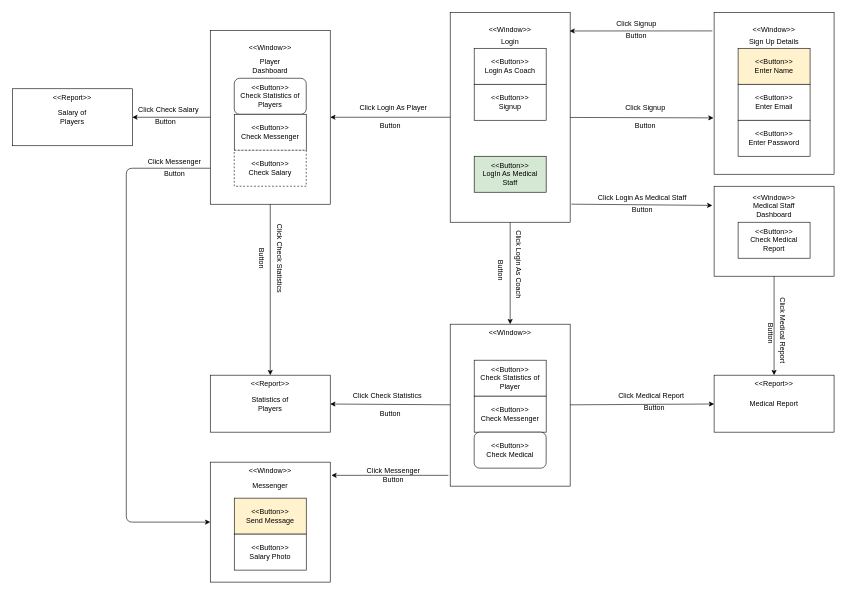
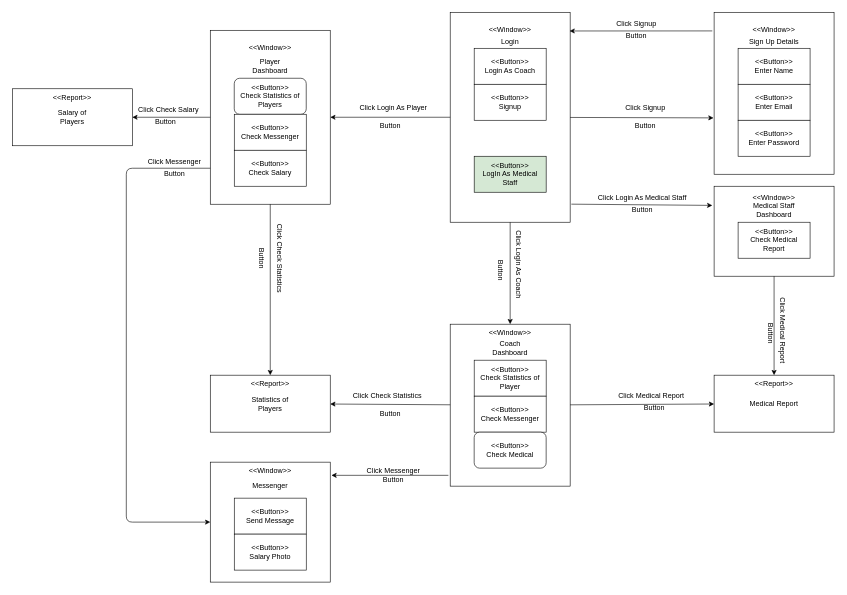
(774, 66) -> (774, 66)
(270, 168) -> (270, 168)
none -> (510, 348)
(270, 516) -> (270, 516)
